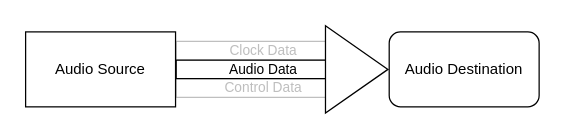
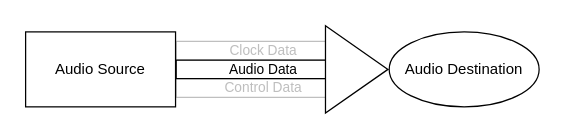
(464, 69) -> (464, 69)
